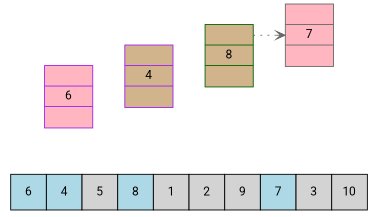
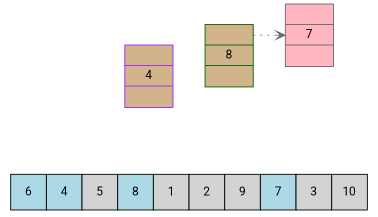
(69, 97) -> none
